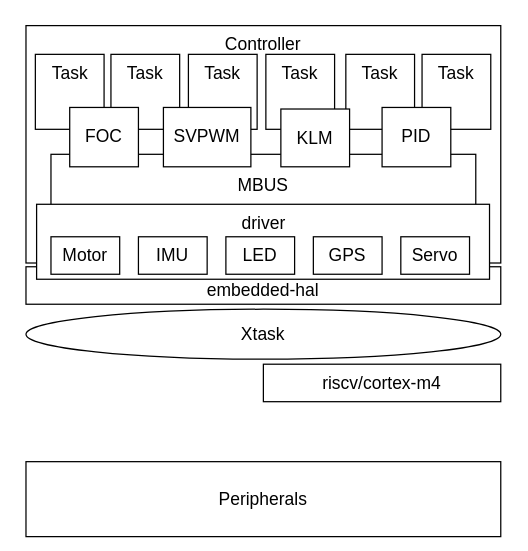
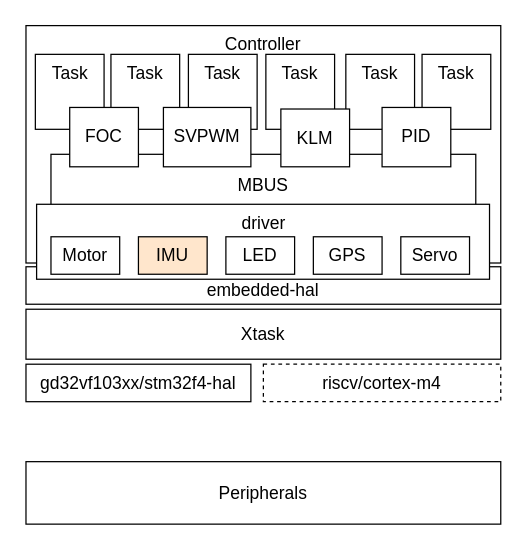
(173, 256) -> (173, 256)
(263, 334) -> (263, 334)
none -> (138, 383)
(382, 383) -> (382, 383)
(263, 499) -> (263, 493)
